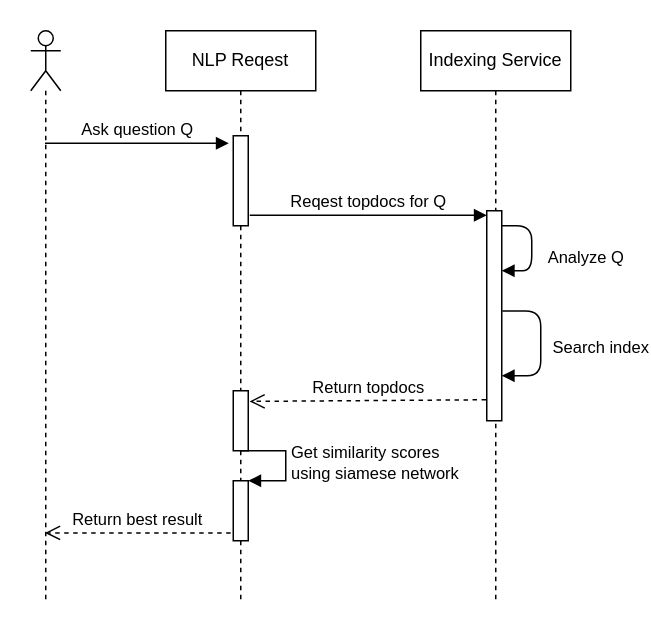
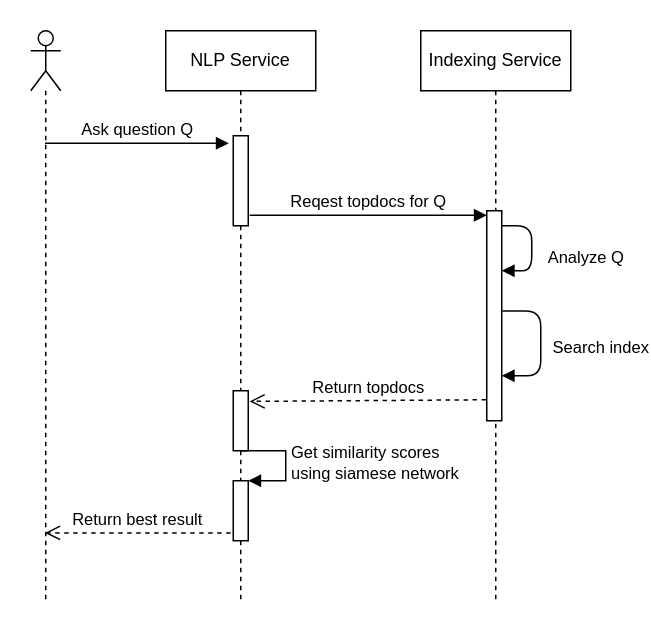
(241, 61) -> (241, 61)
